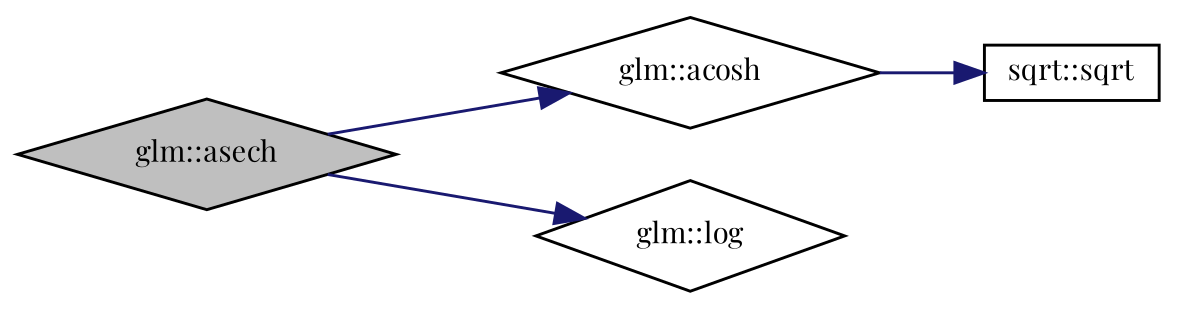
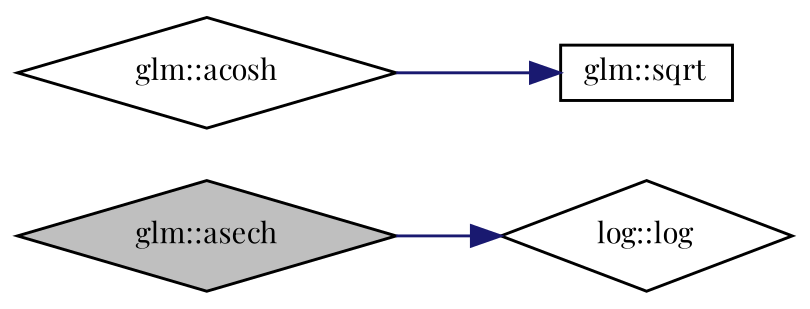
(1072, 73) -> (647, 73)
(434, 116) -> none
(690, 236) -> (647, 236)
